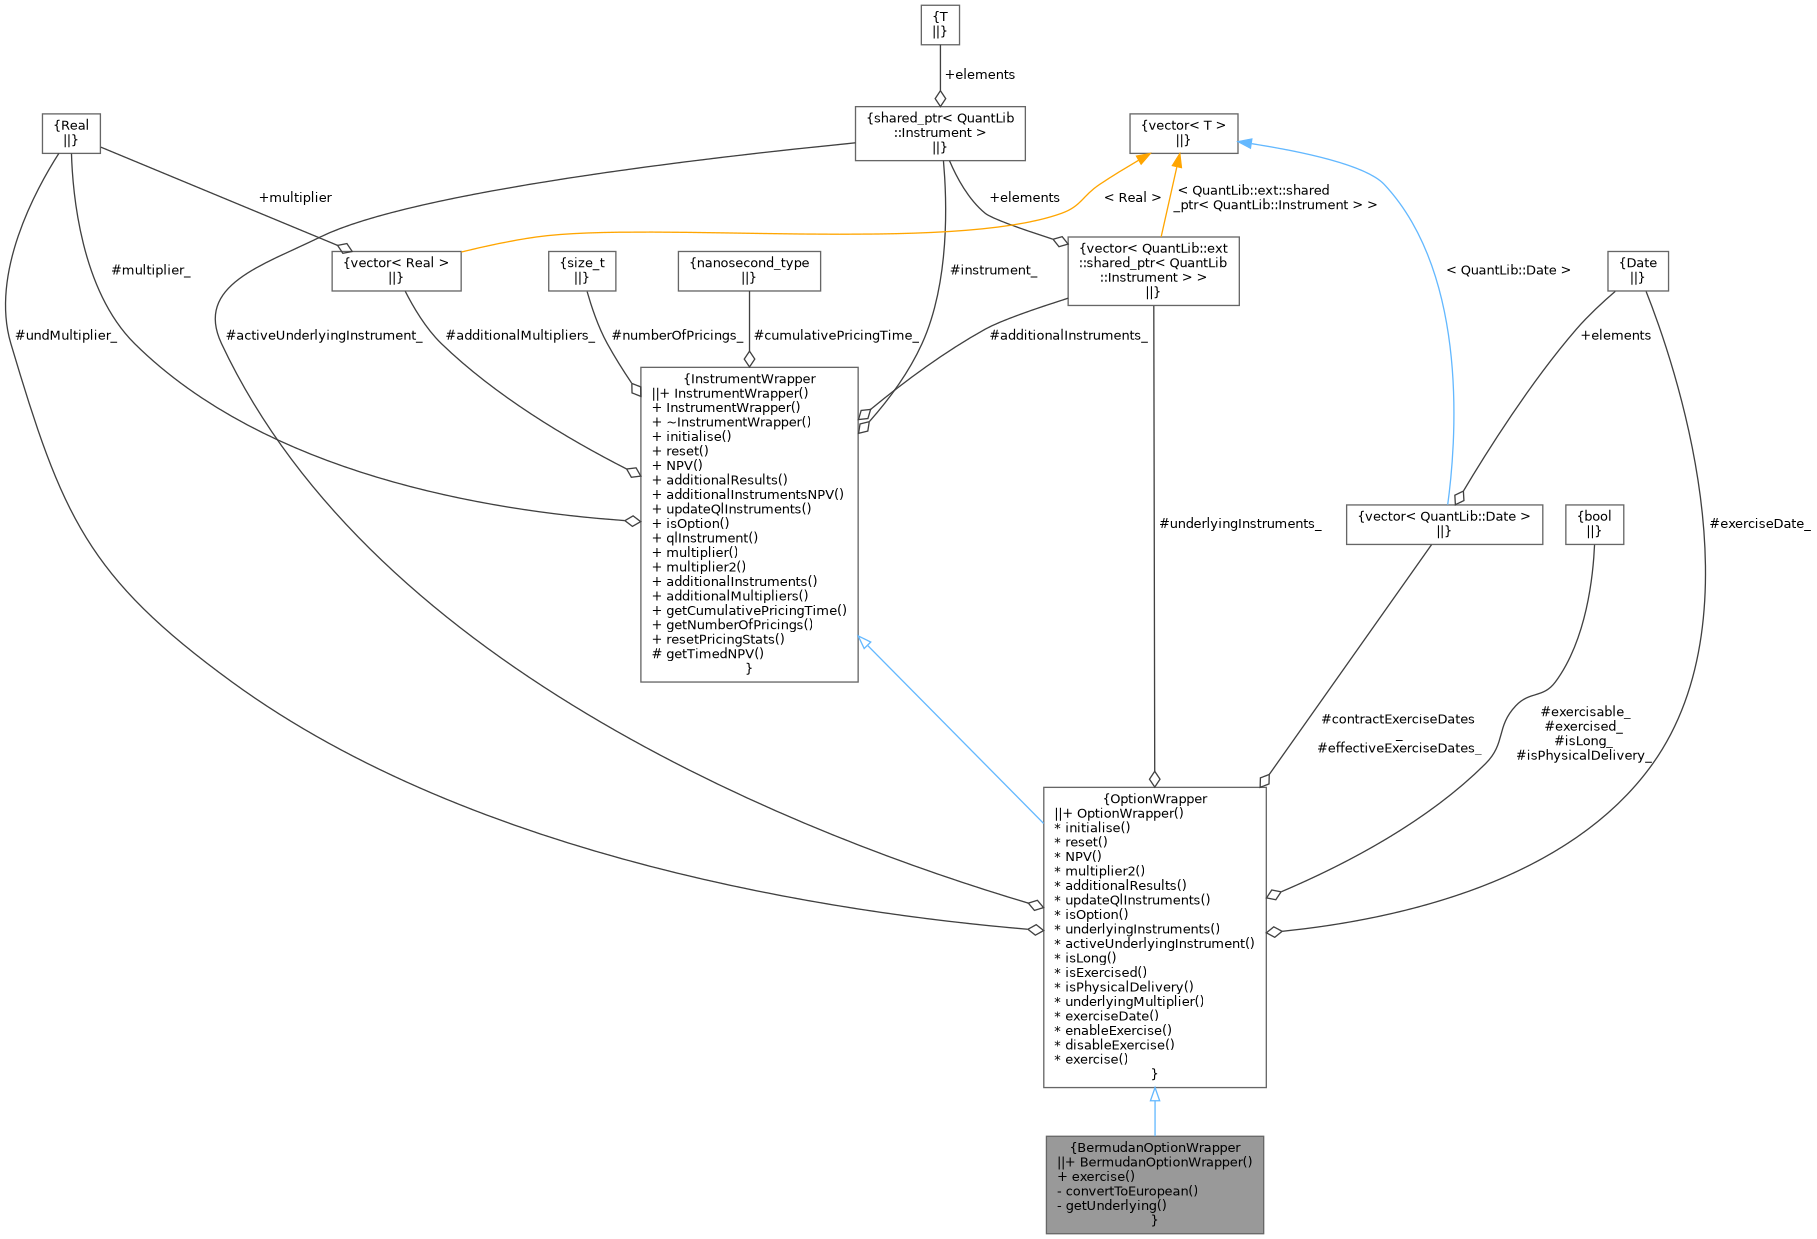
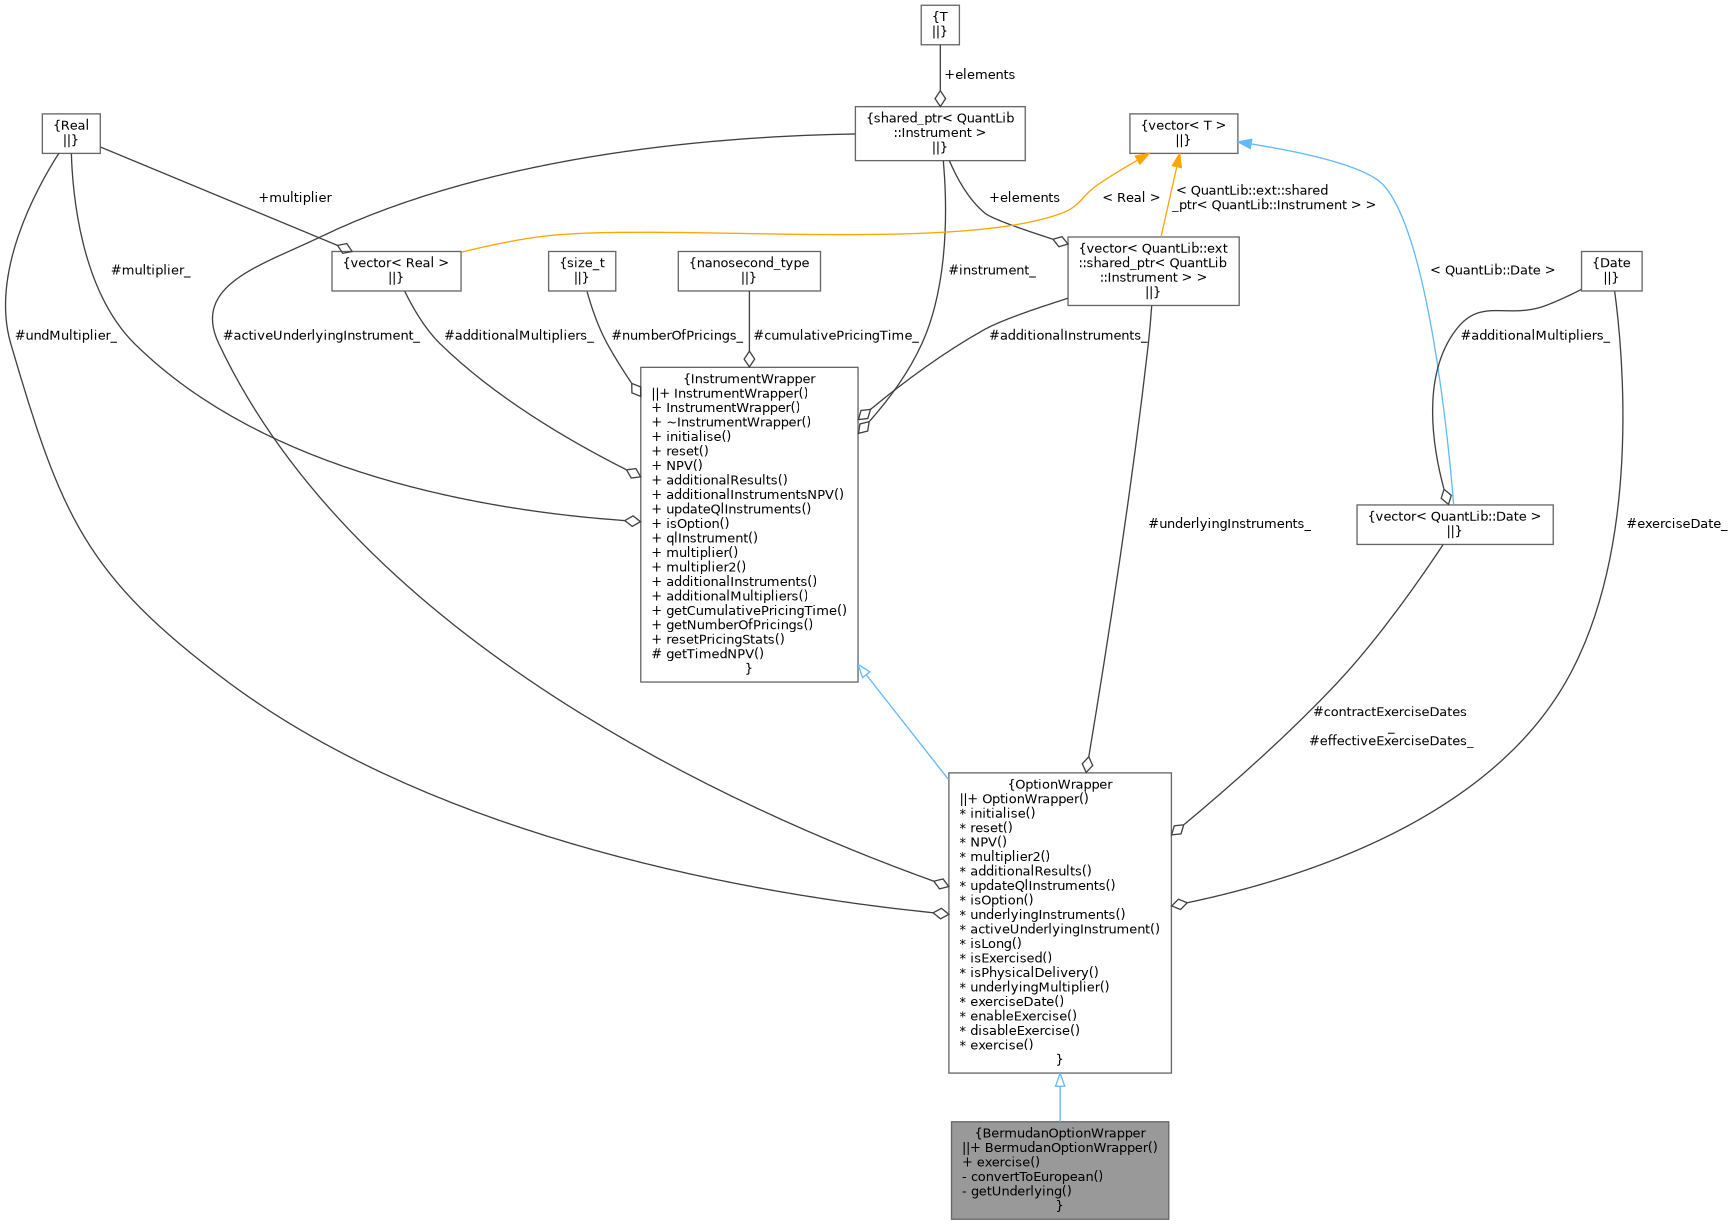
(1615, 336) -> (1534, 336)
(1595, 525) -> none
